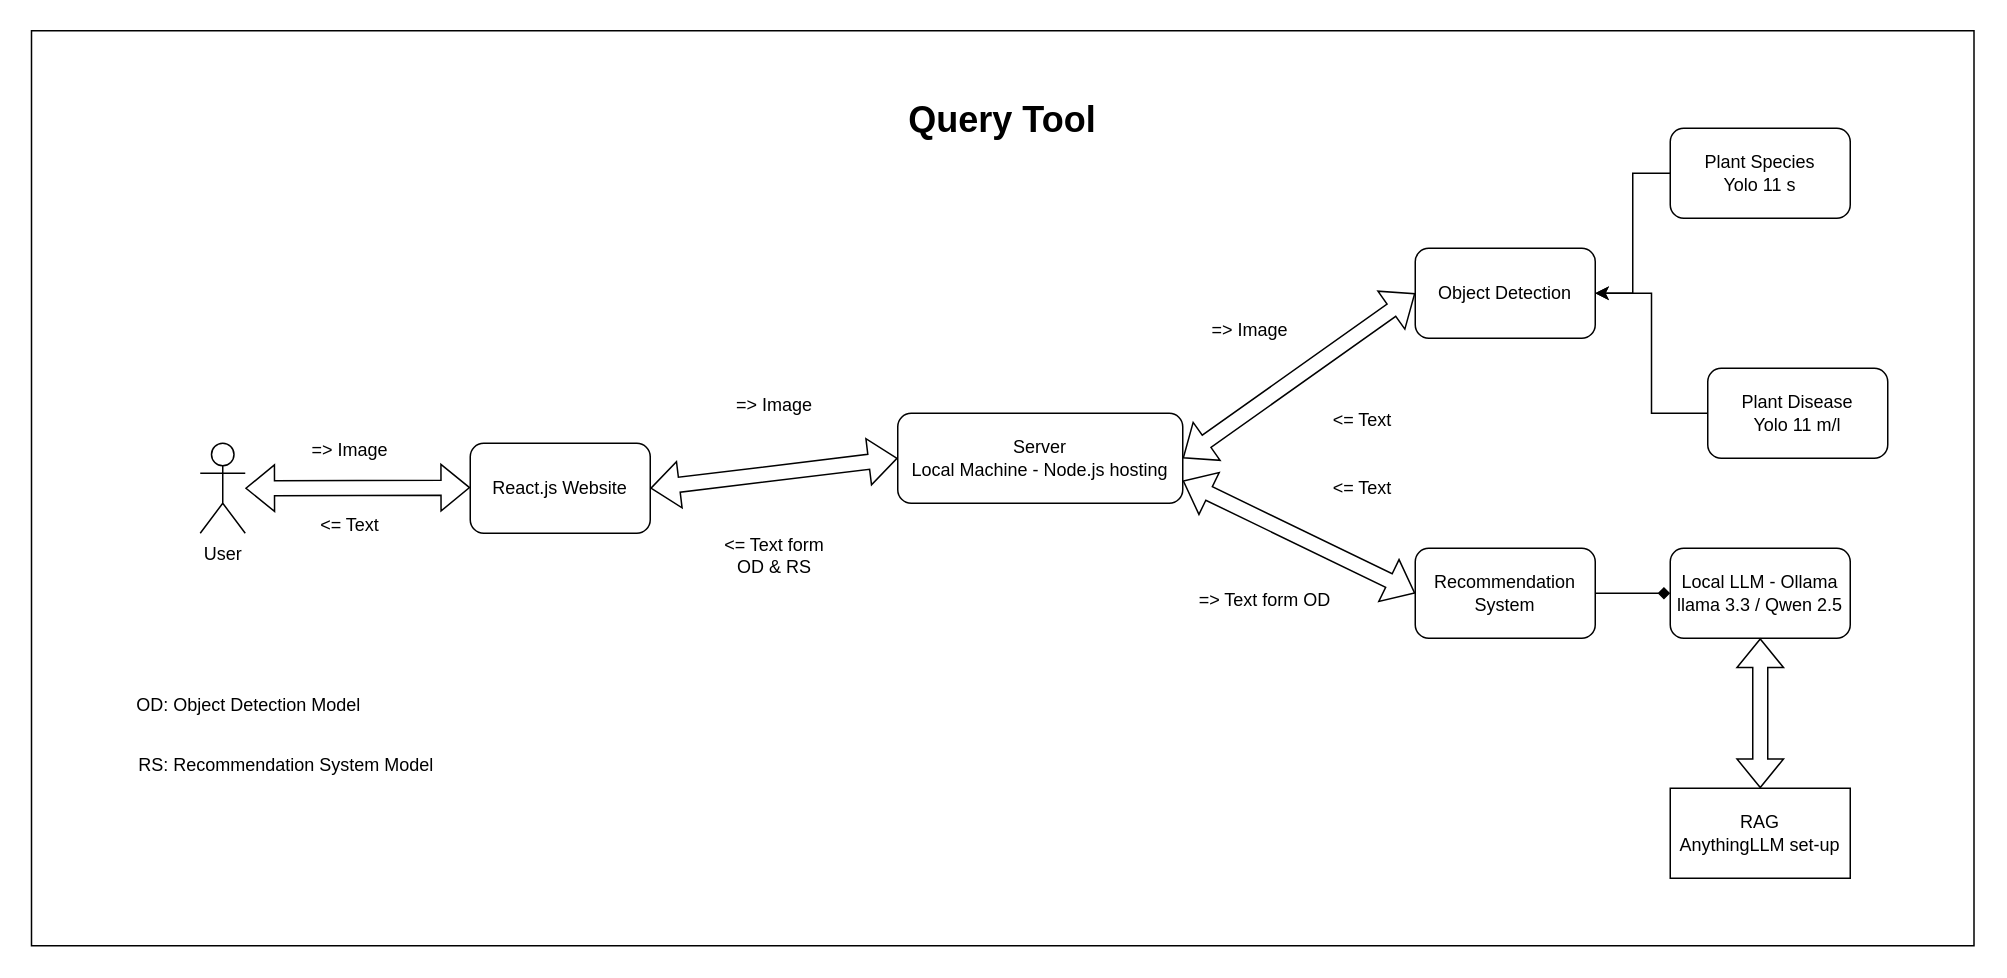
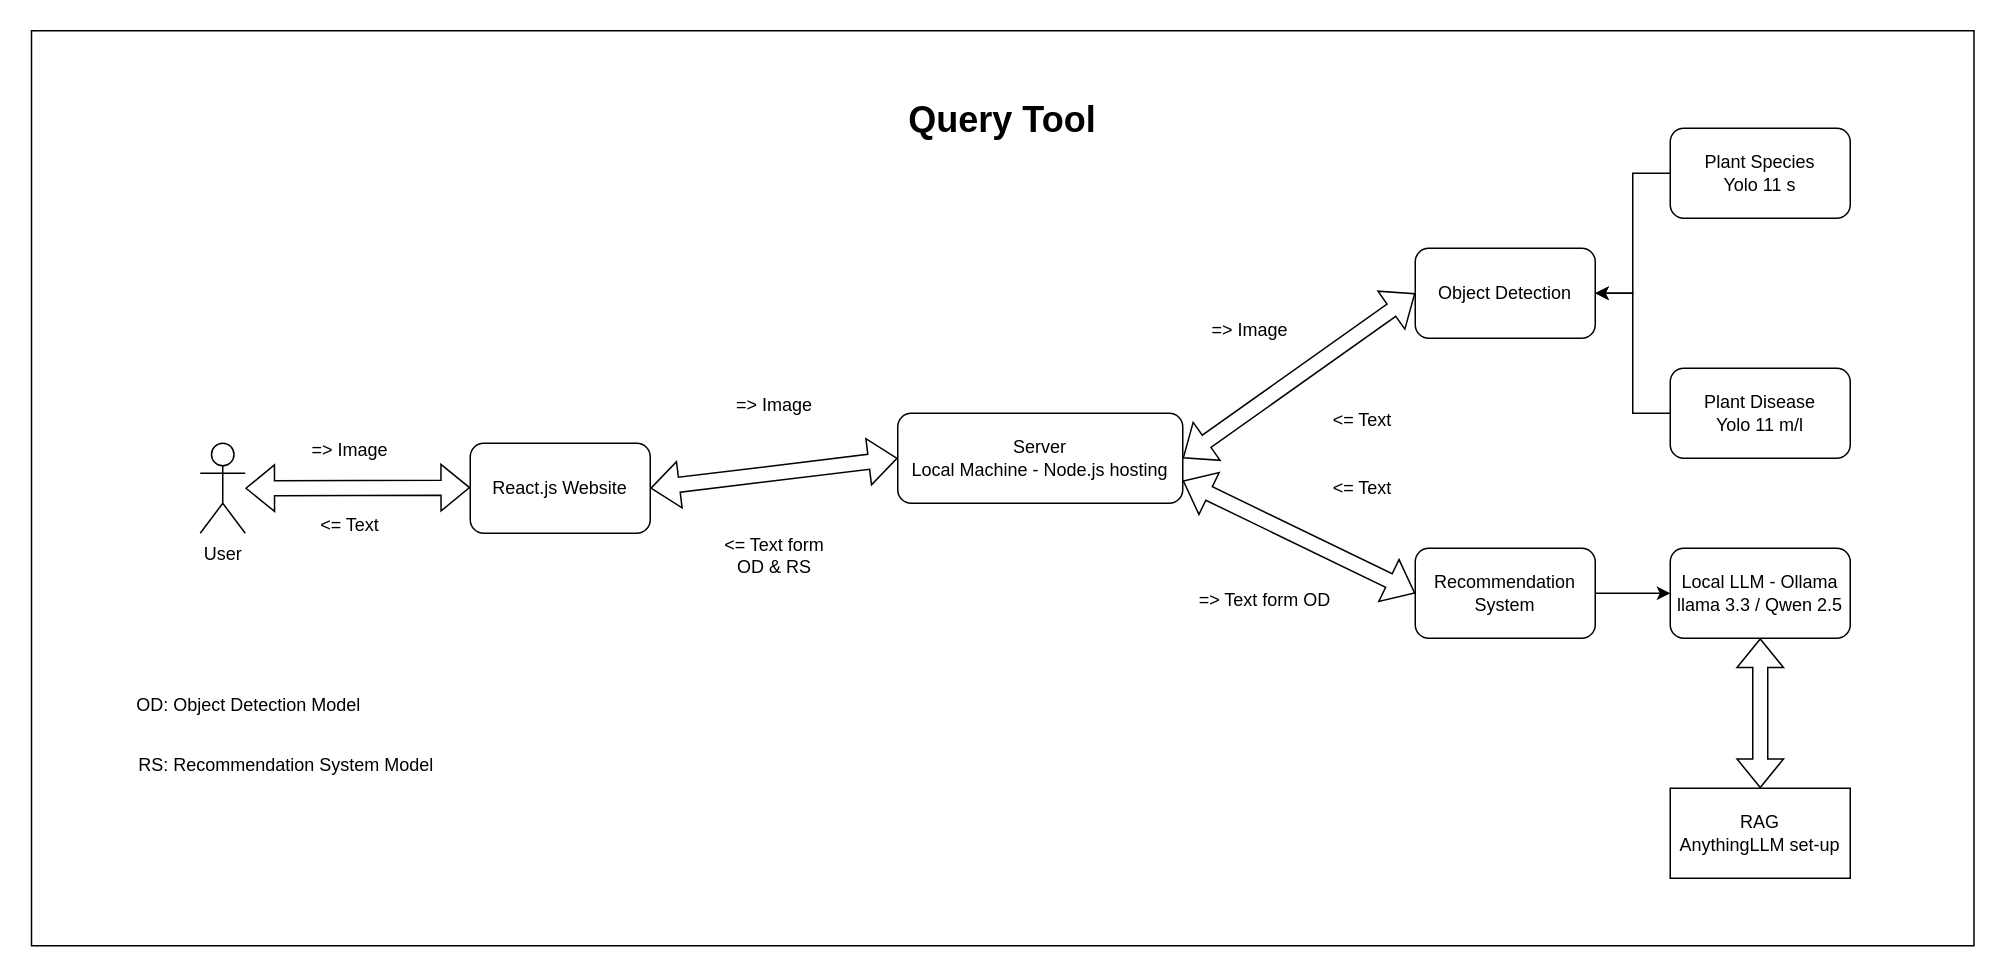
(1798, 413) -> (1760, 413)
(1658, 593) -> (1659, 593)
